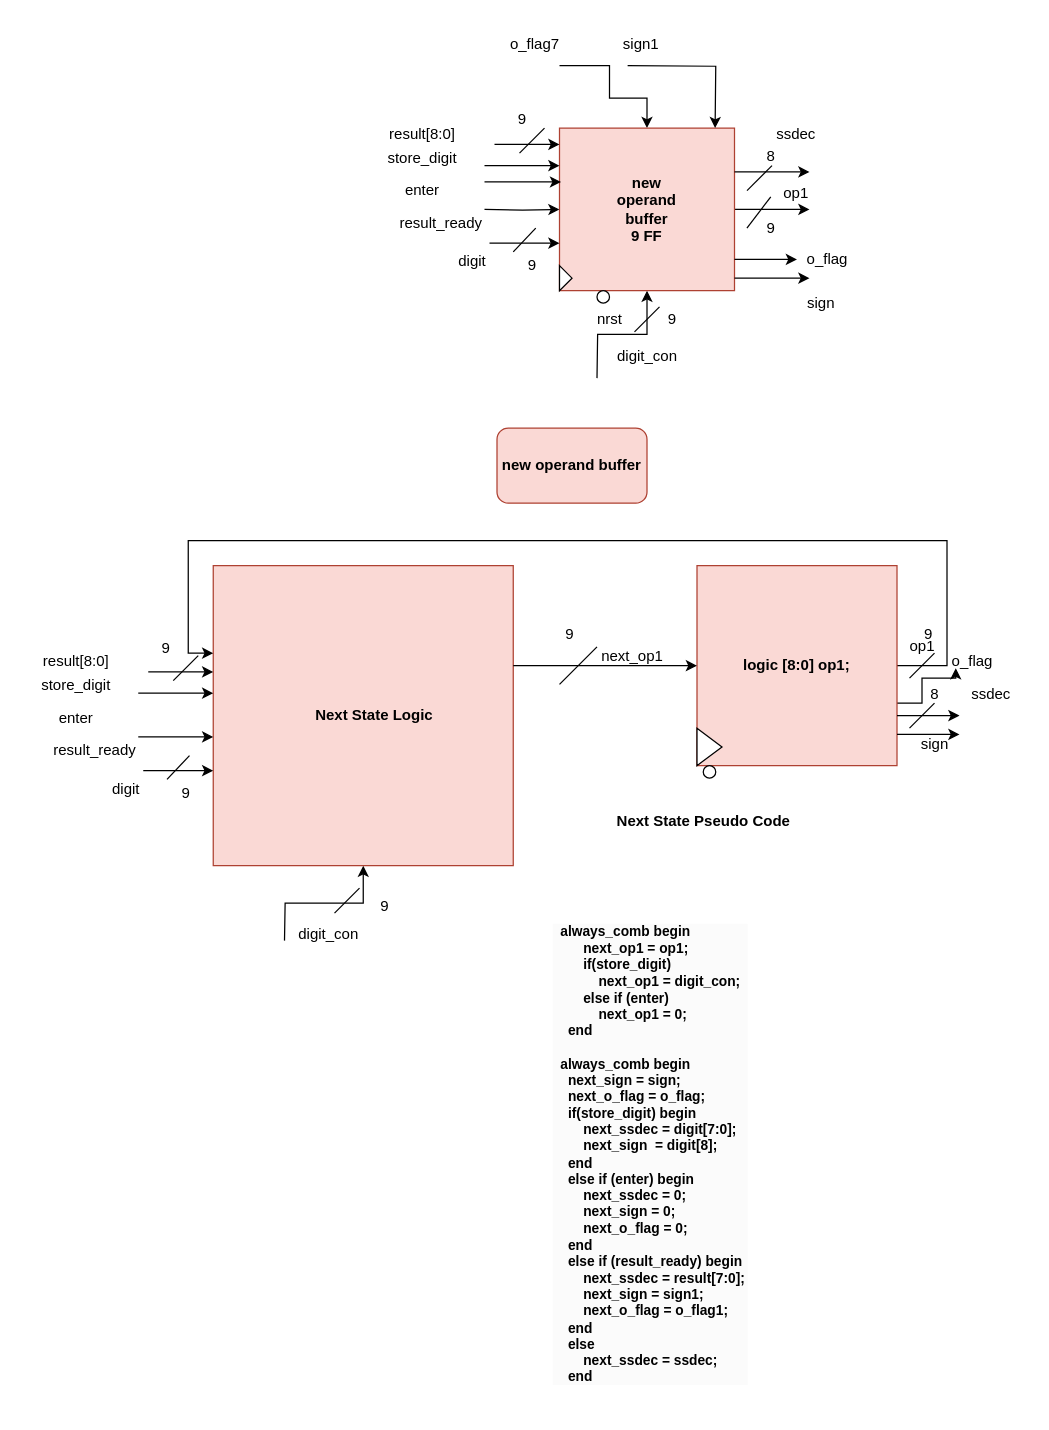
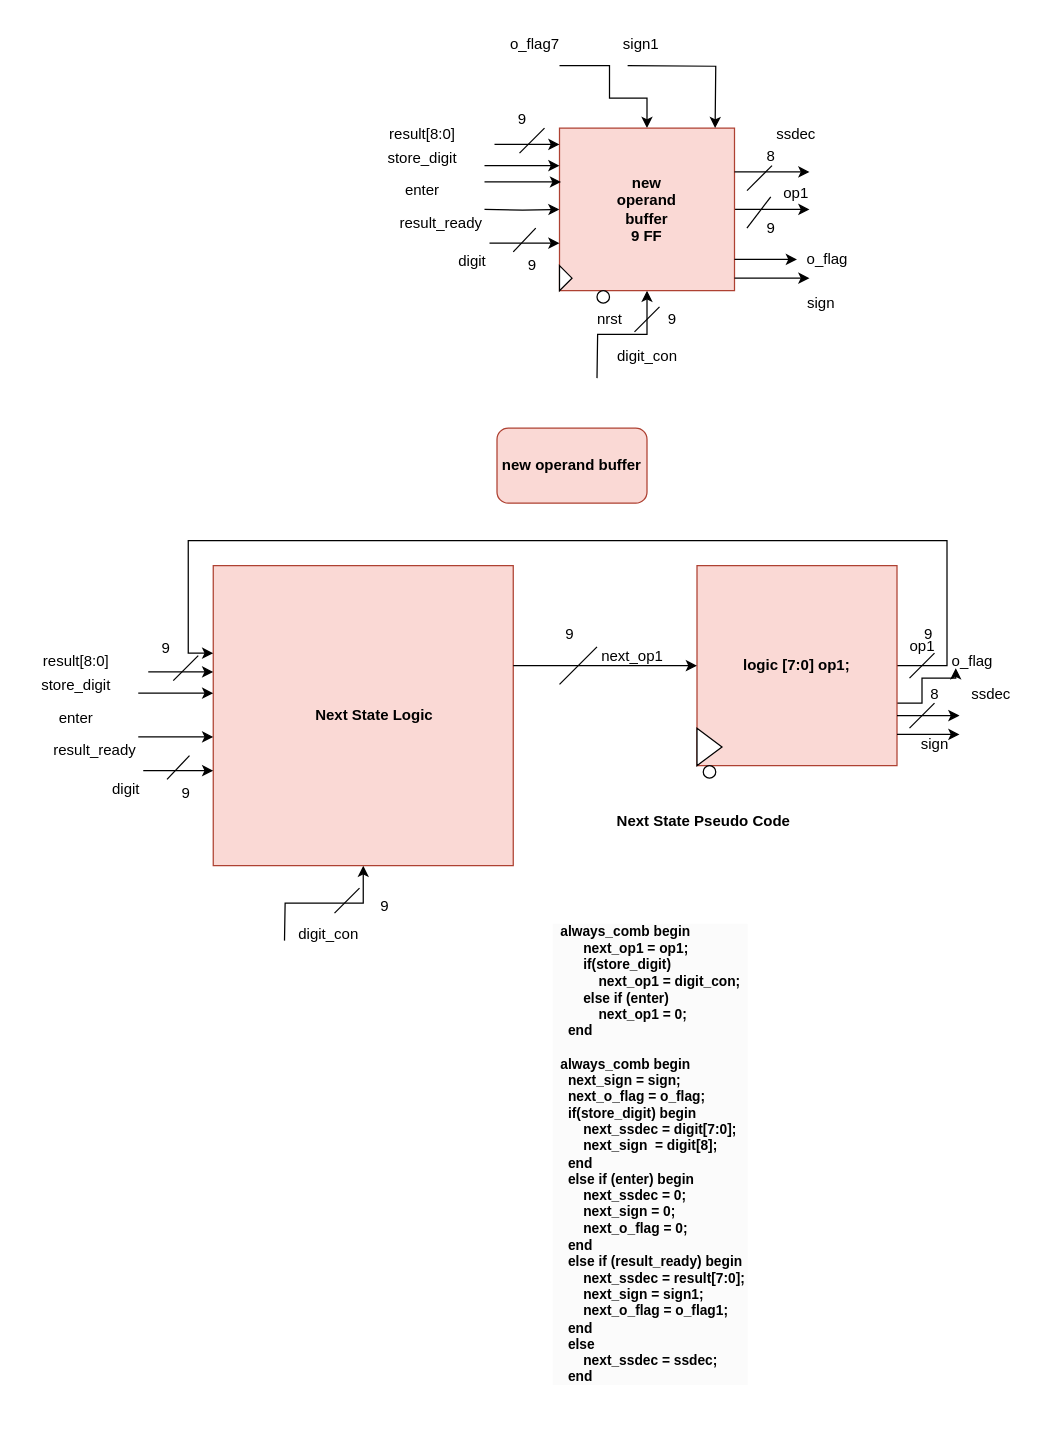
(797, 666) -> (797, 666)
